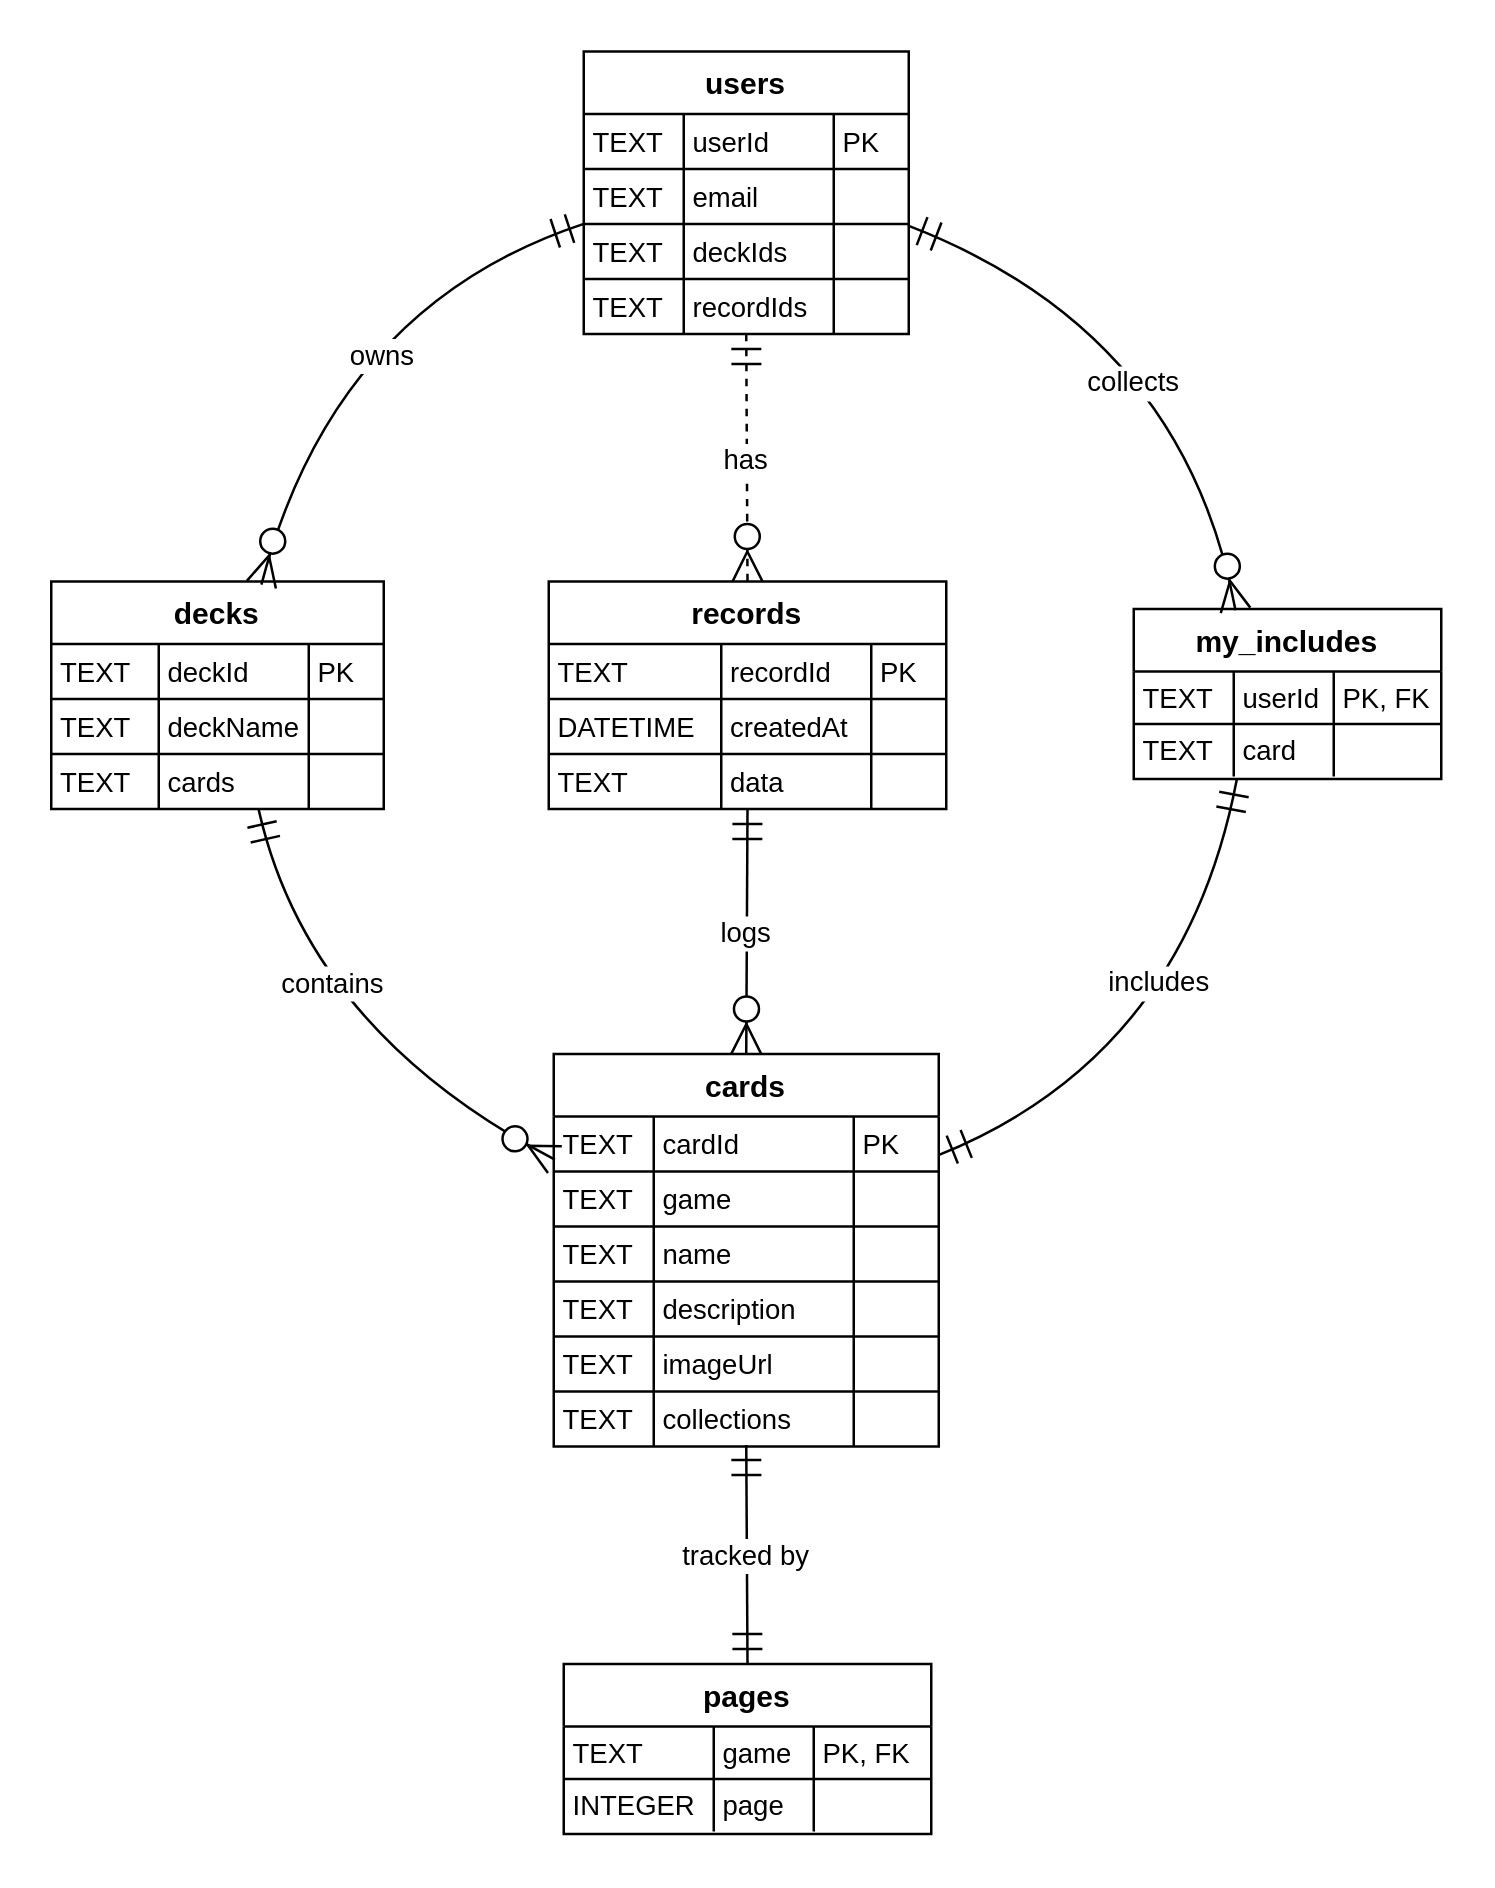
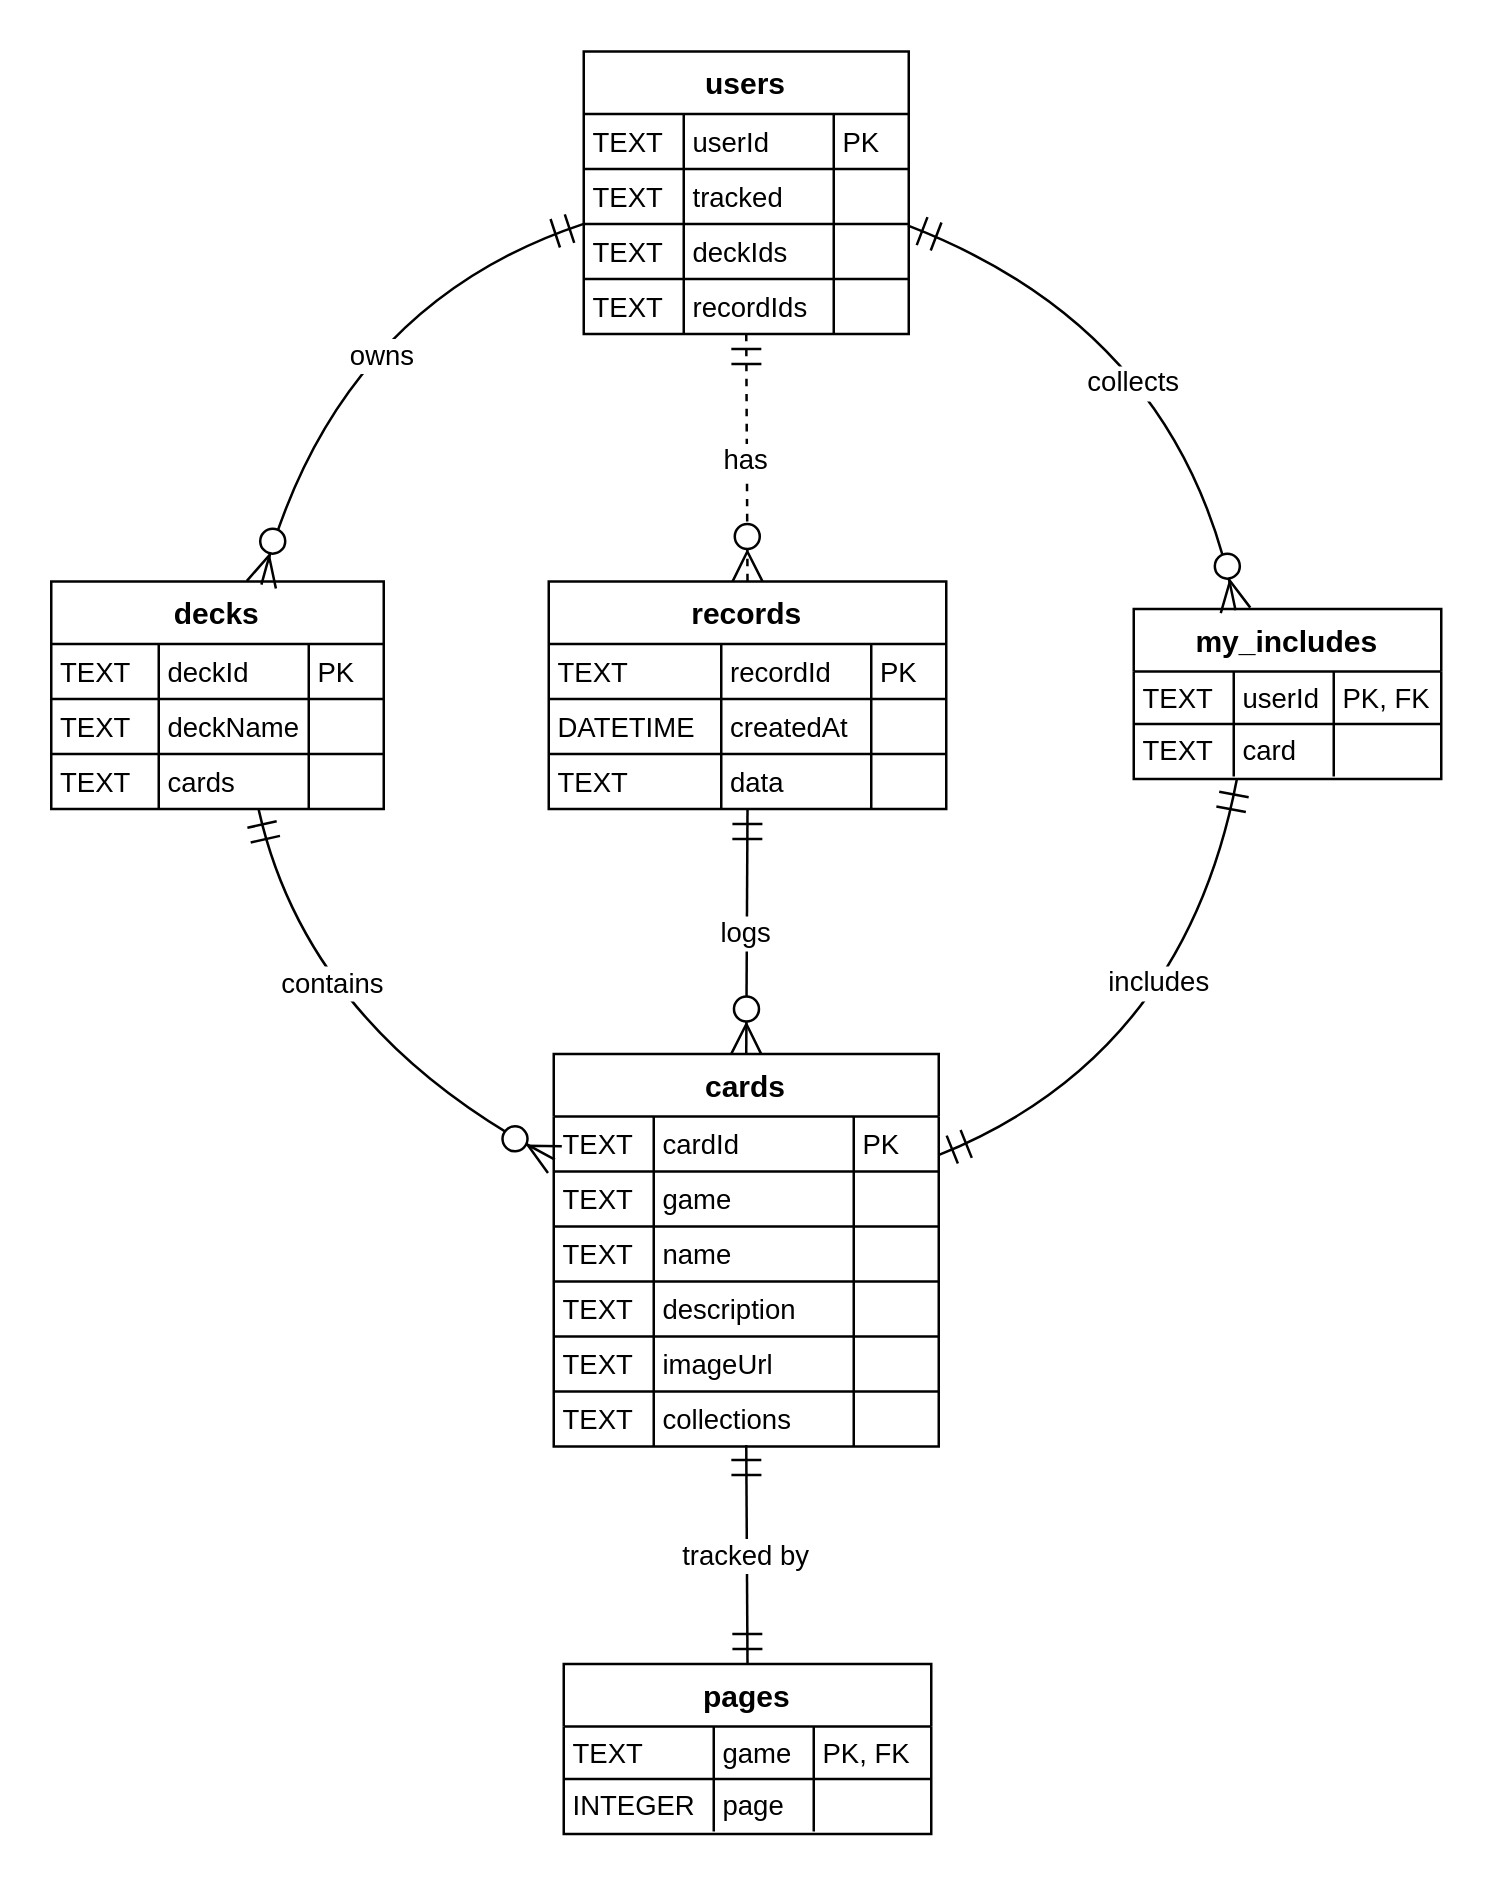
(724, 197) -> (746, 197)
